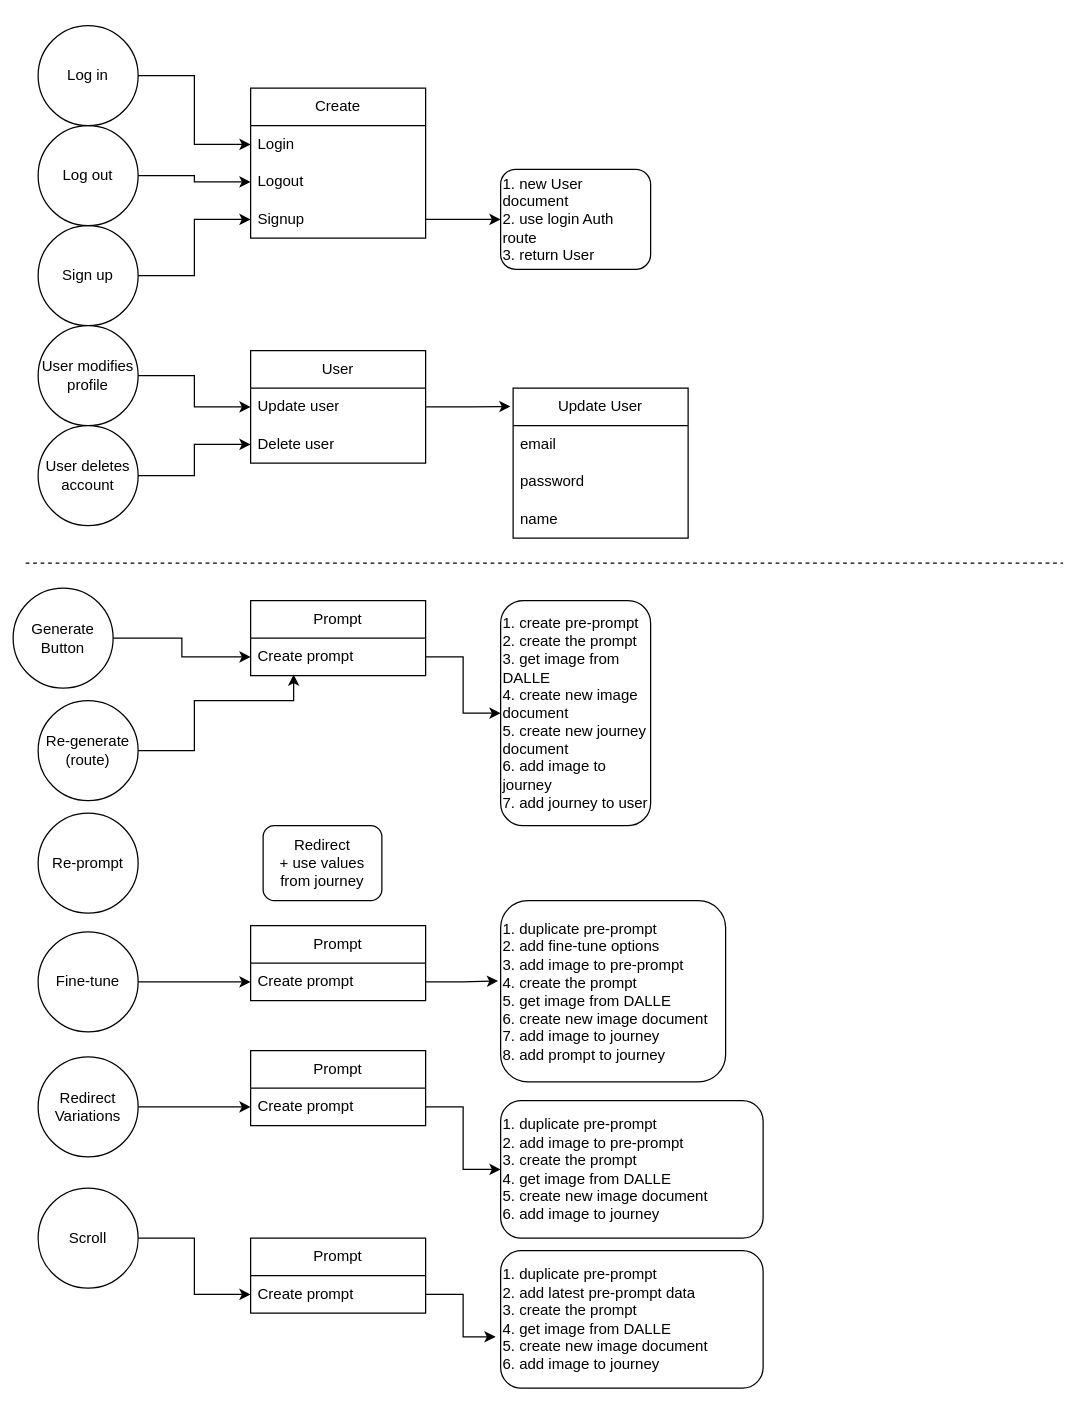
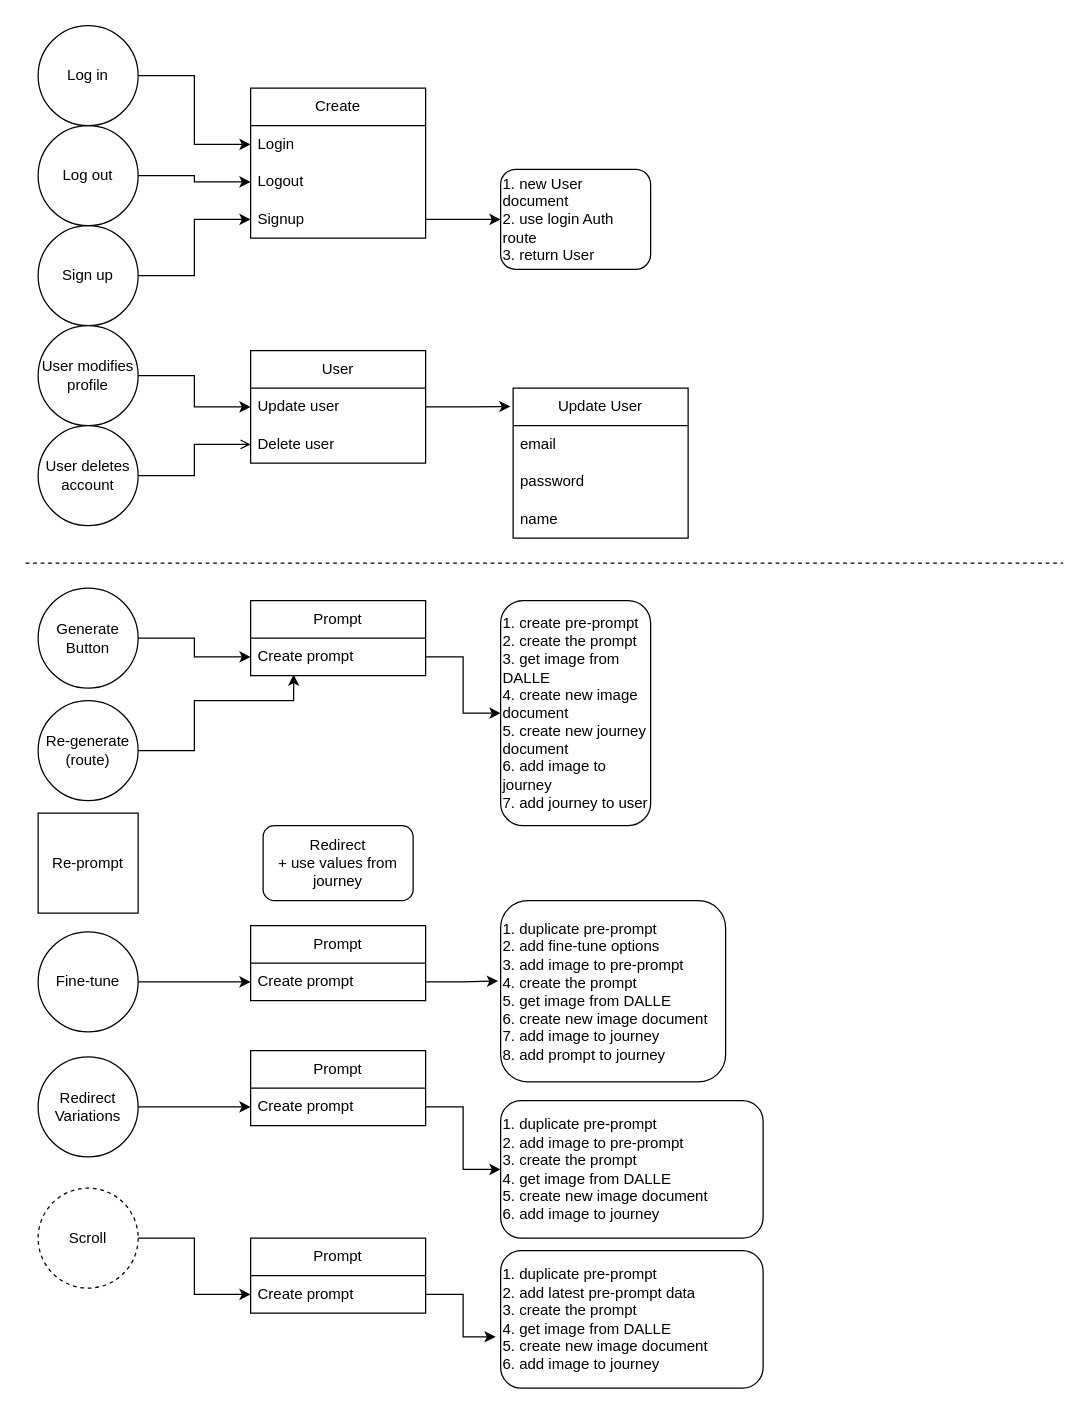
(241, 444) -> (243, 444)
(63, 638) -> (88, 638)
(88, 863) -> (88, 863)
(323, 863) -> (338, 863)
(88, 1238) -> (88, 1238)
